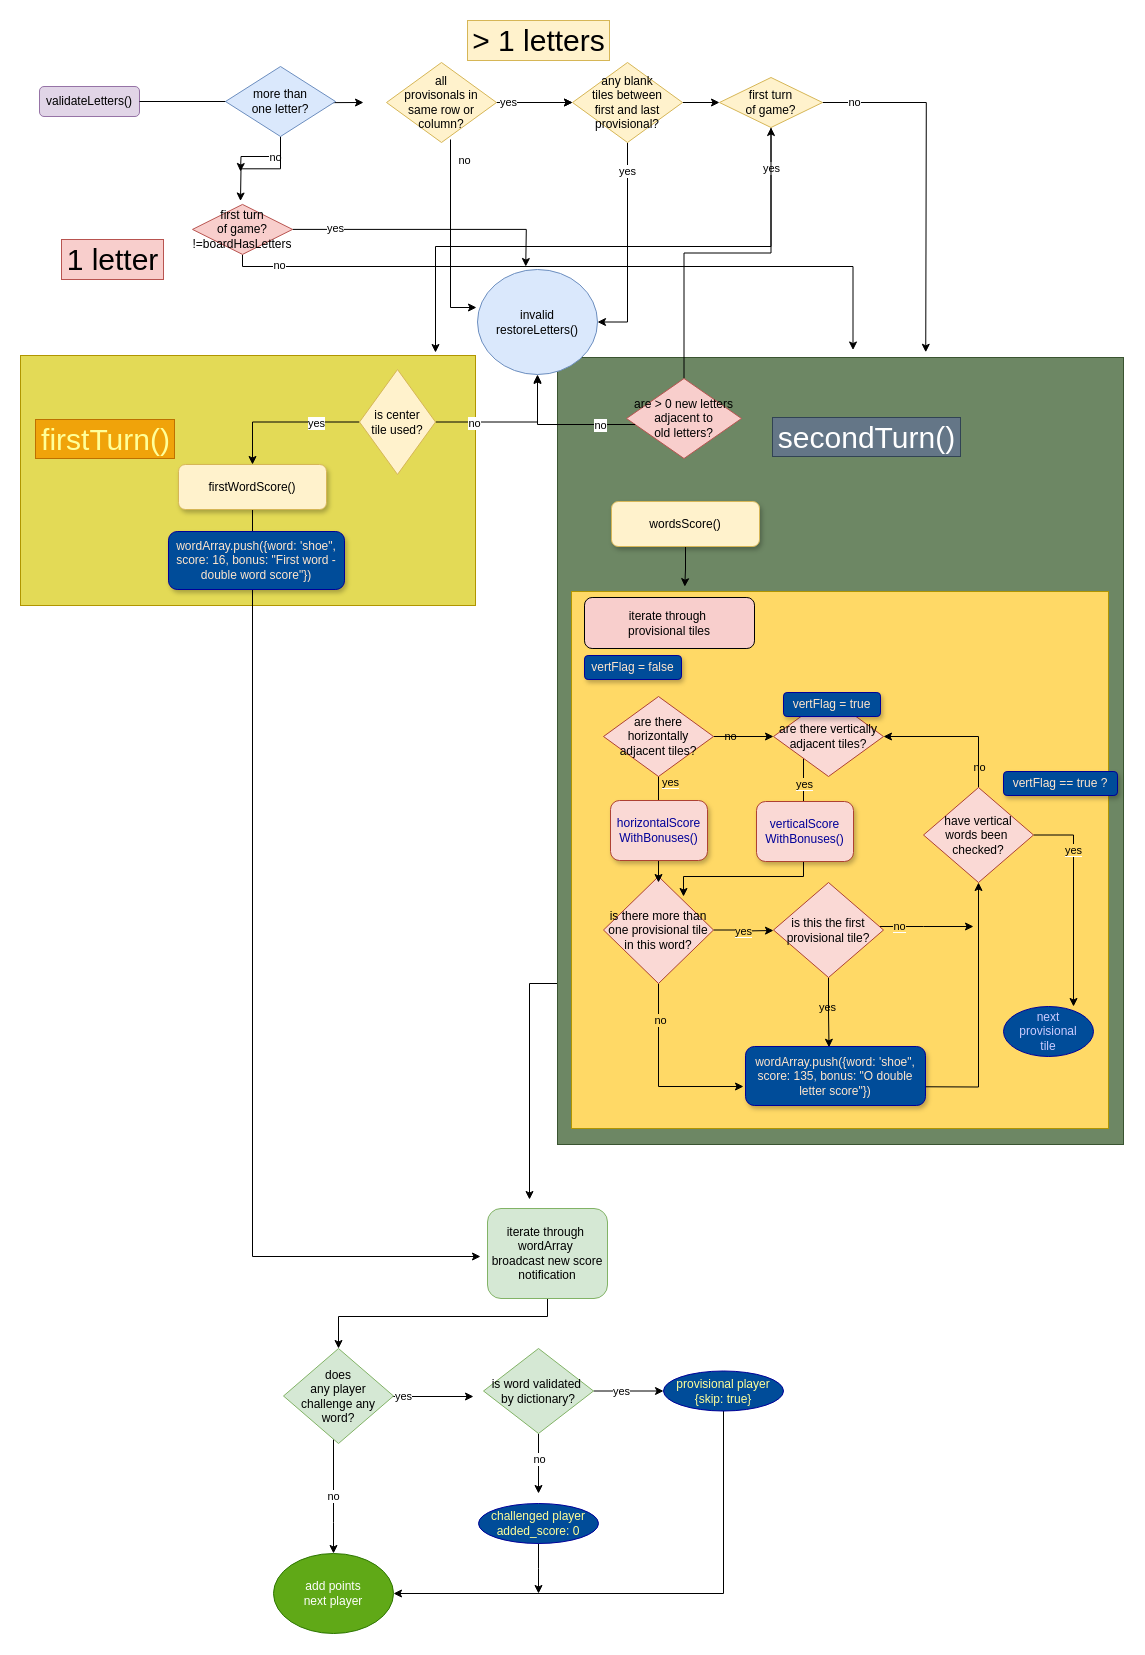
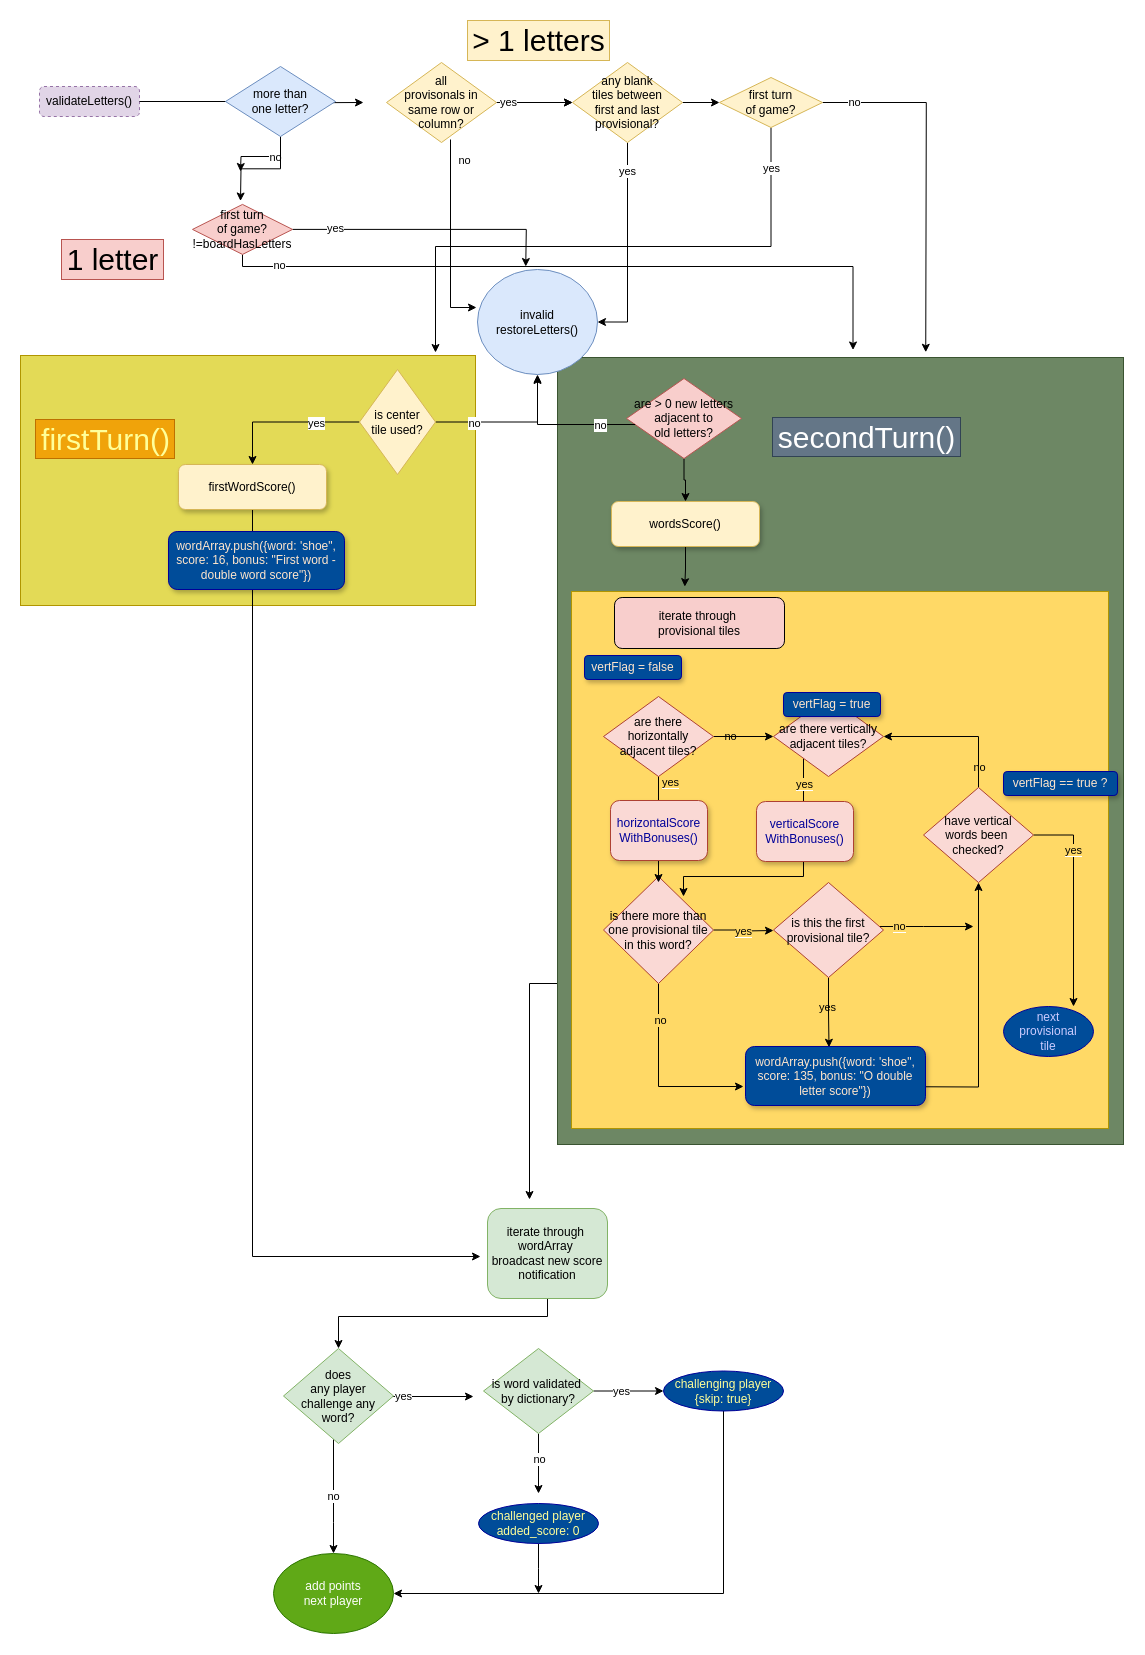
(90, 102) -> (90, 102)
(684, 260) -> (684, 477)
(670, 623) -> (700, 623)
(724, 1392) -> (724, 1392)
